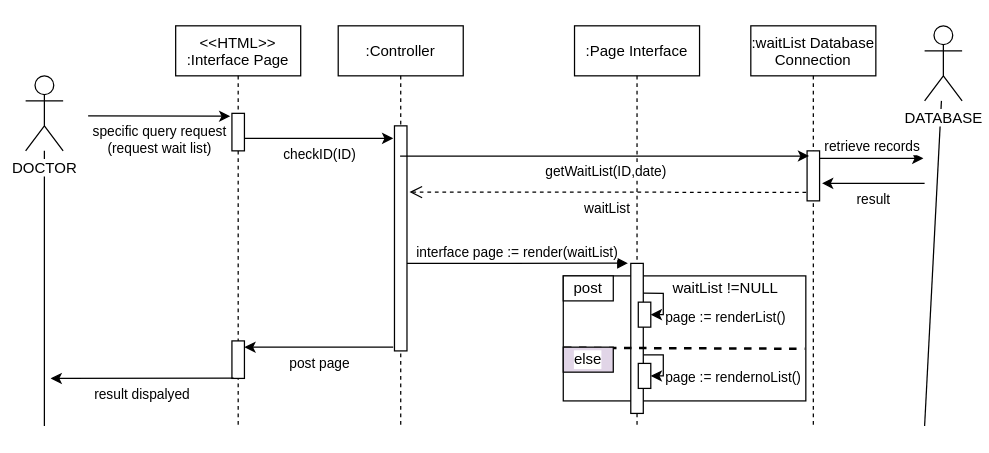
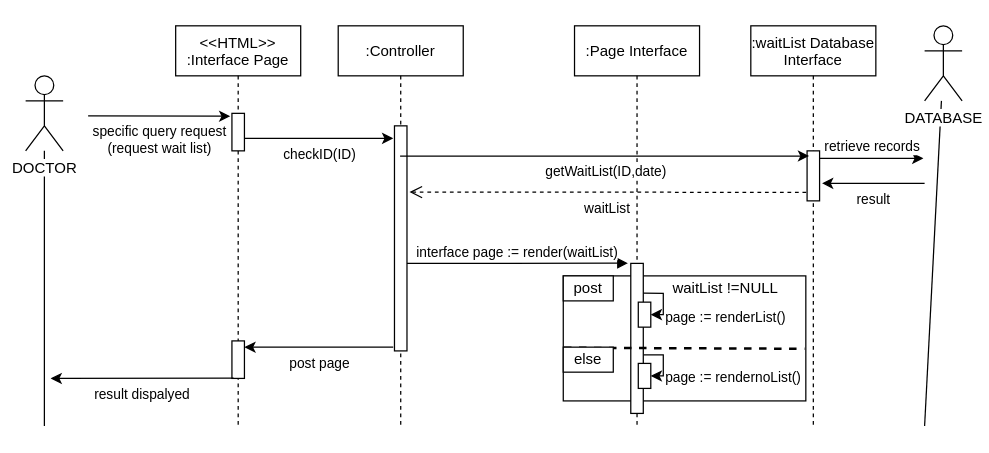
(813, 43) -> (813, 43)
(588, 359) -> (588, 359)
